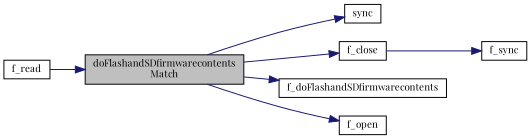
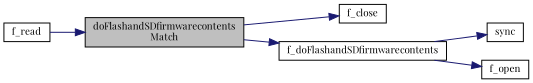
(270, 35) -> (456, 39)
(504, 51) -> none
(268, 104) -> (453, 63)
